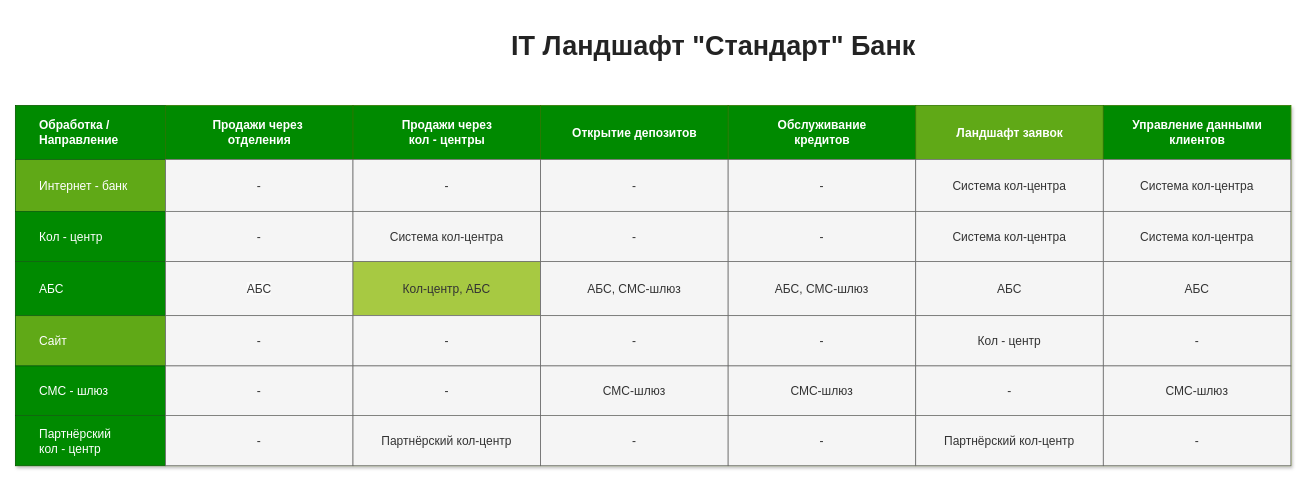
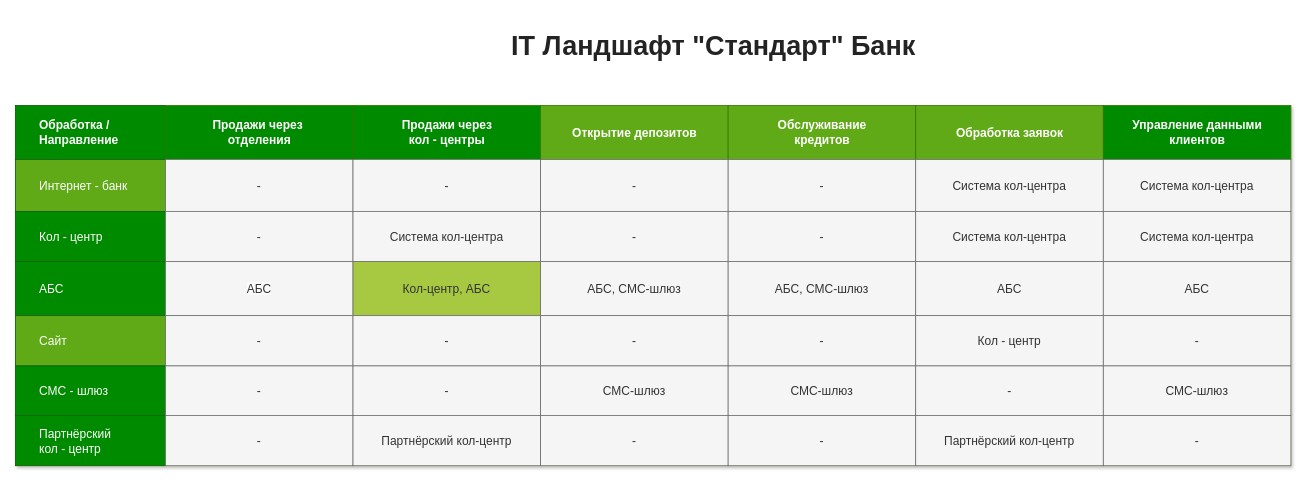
(634, 132) -> (634, 132)
(822, 132) -> (822, 132)
(1010, 132) -> (1010, 132)
